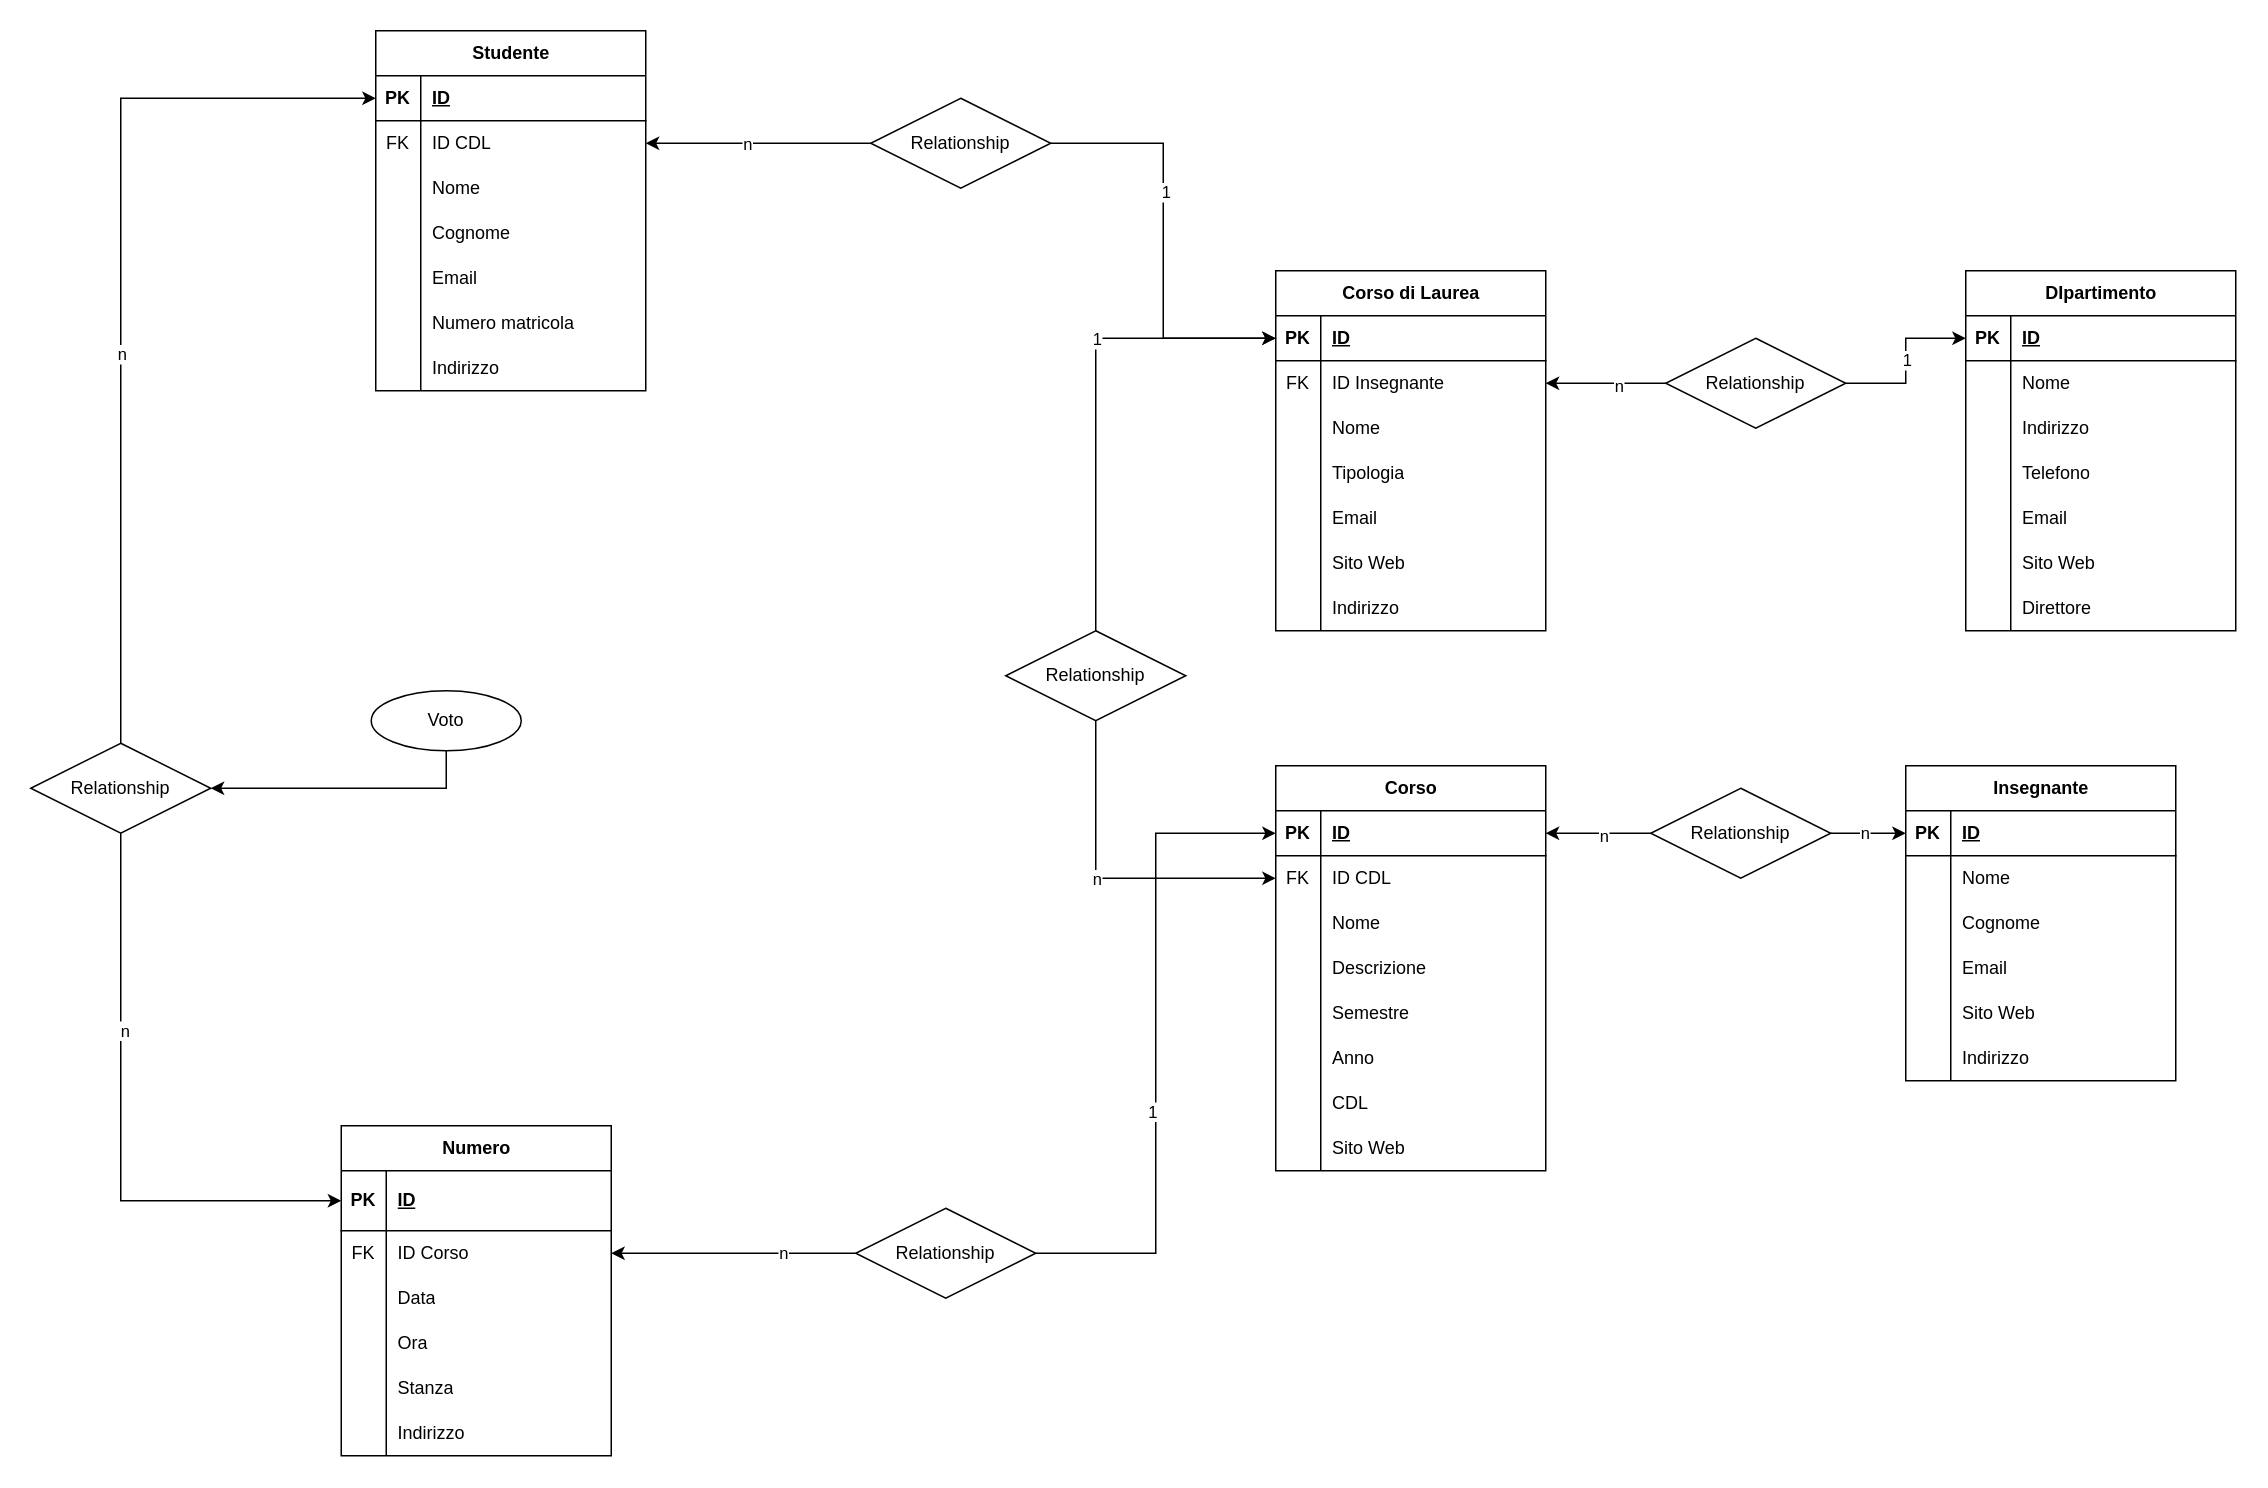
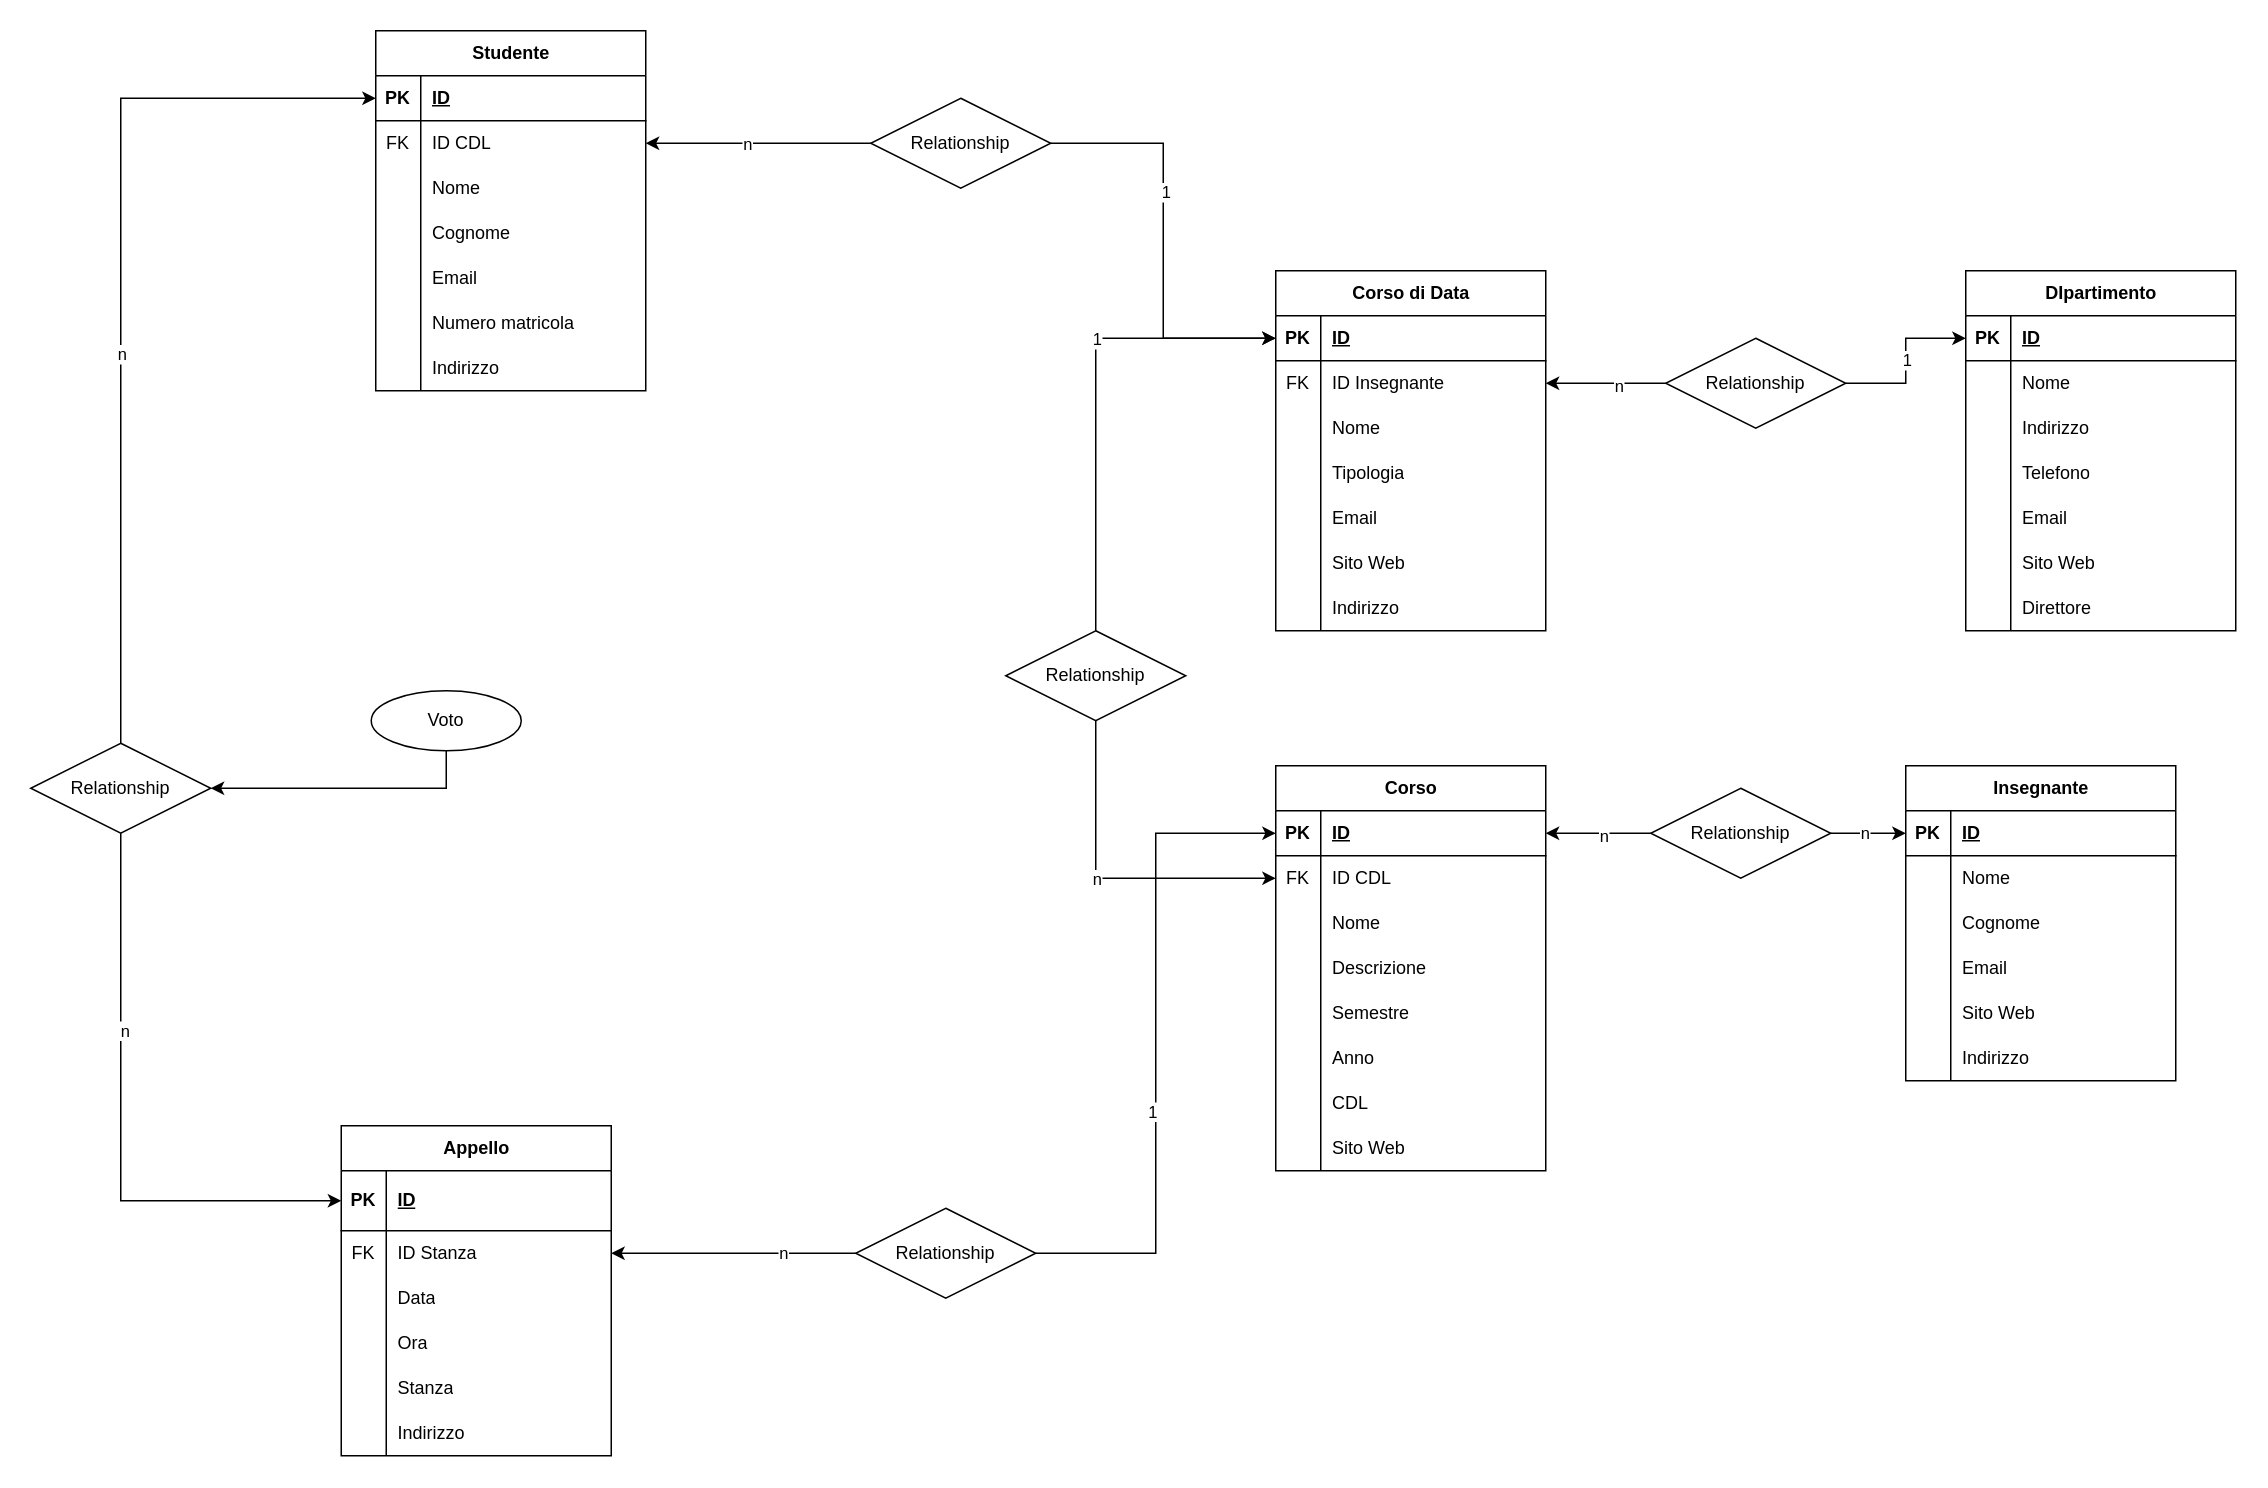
(1412, 293) -> (1412, 293)
(477, 1148) -> (477, 1148)
(436, 1253) -> (441, 1253)
